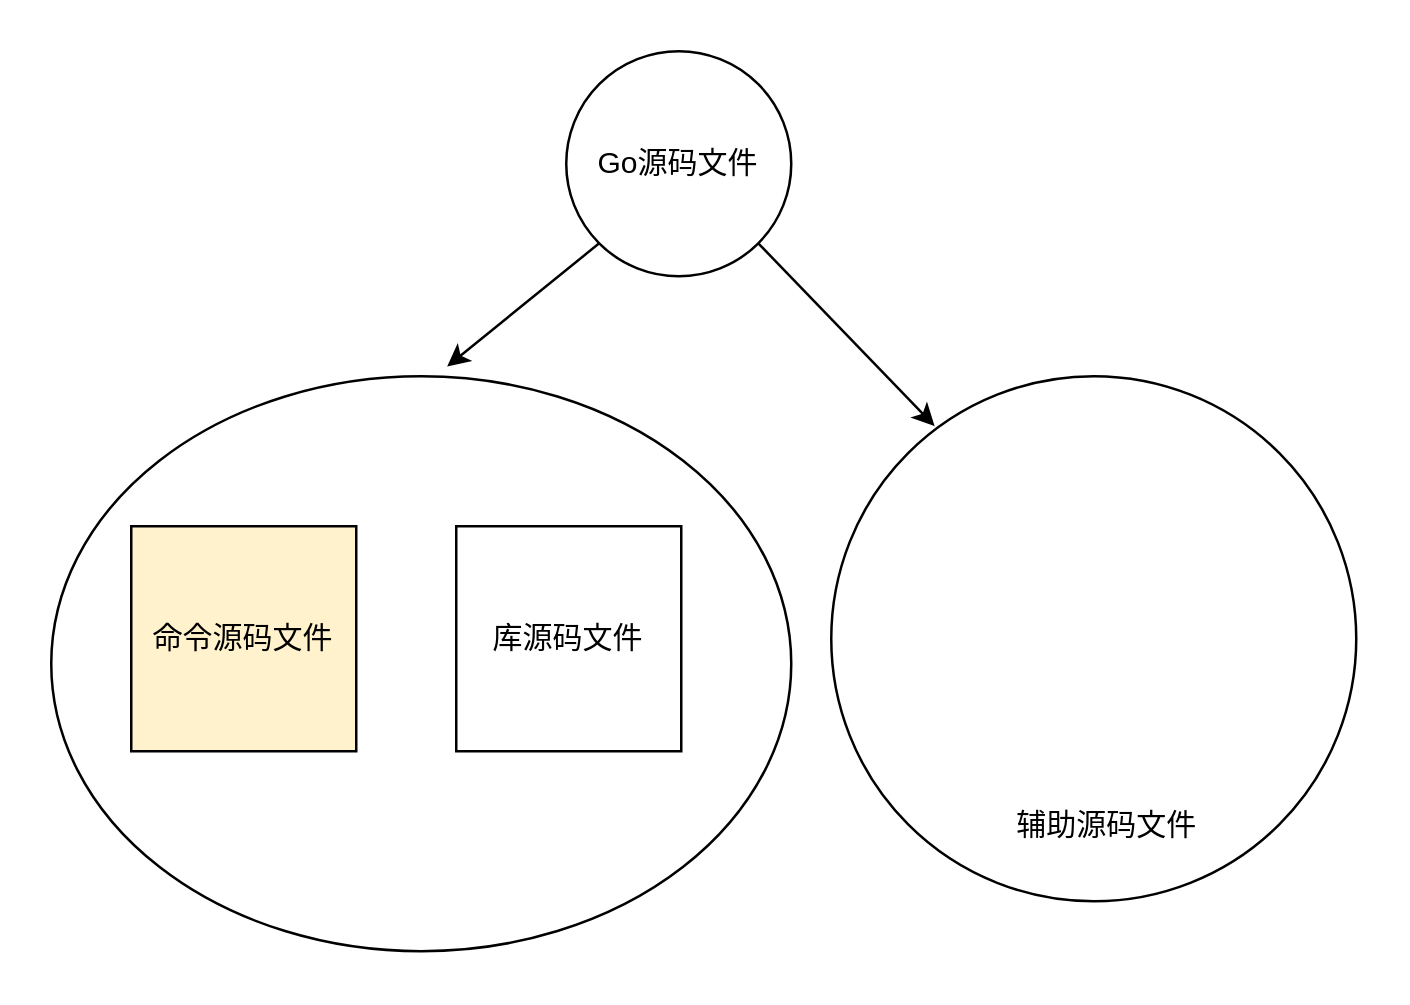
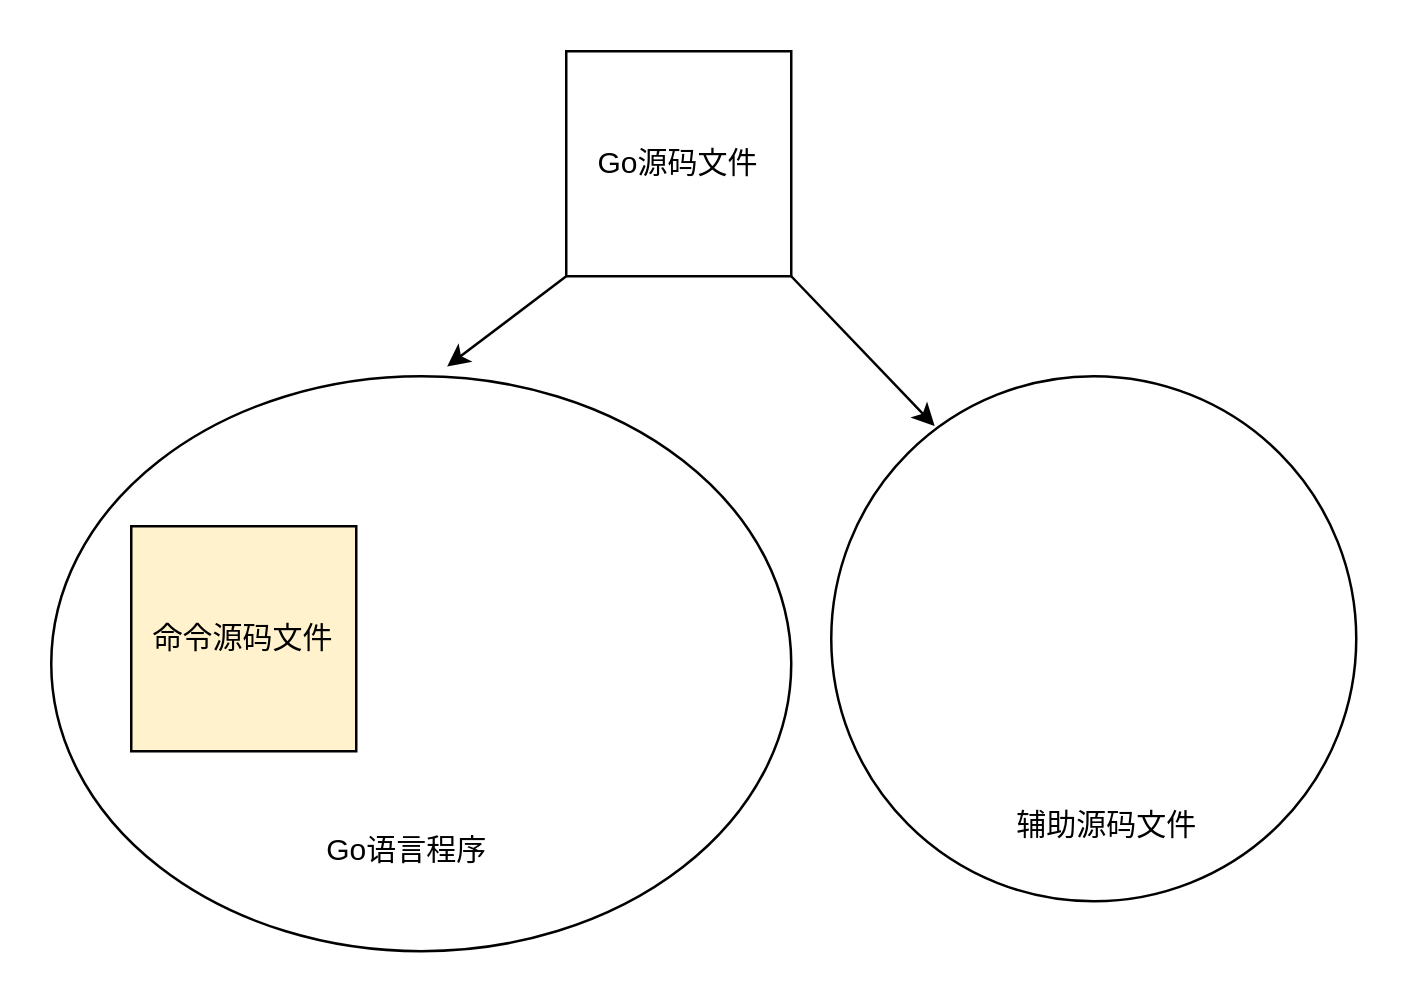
(679, 164) -> (679, 164)
(569, 639) -> none
none -> (406, 851)
